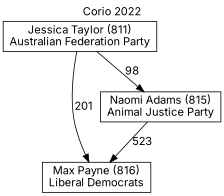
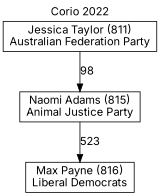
(72, 104) -> none
